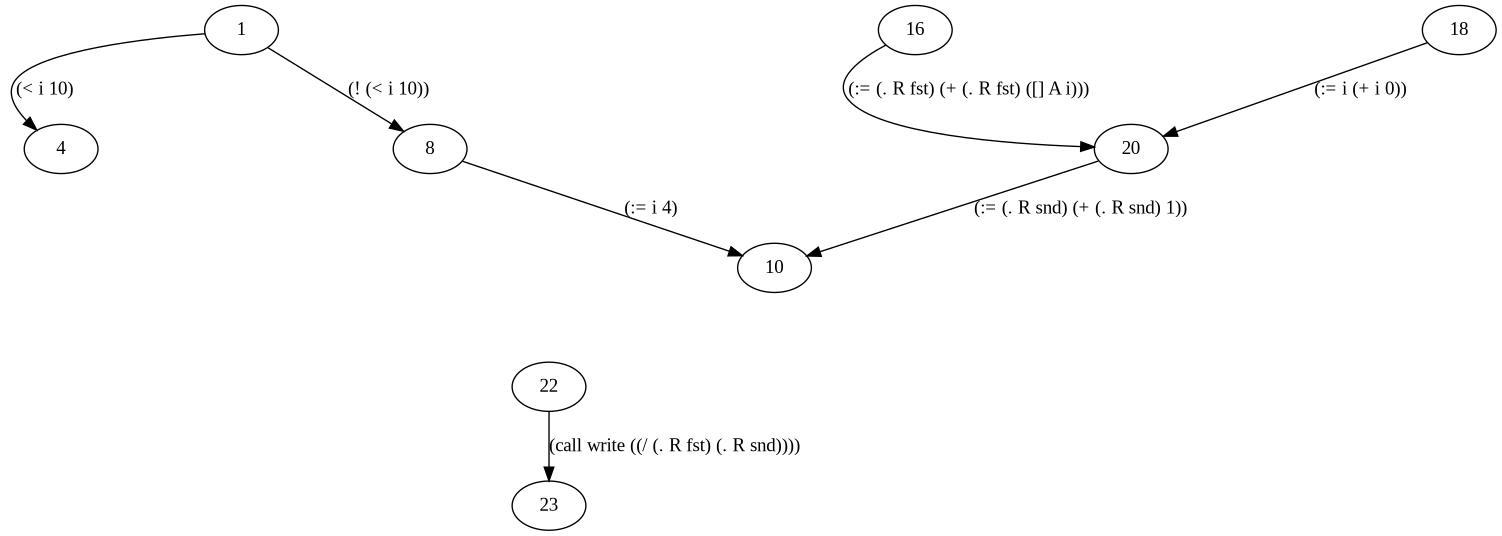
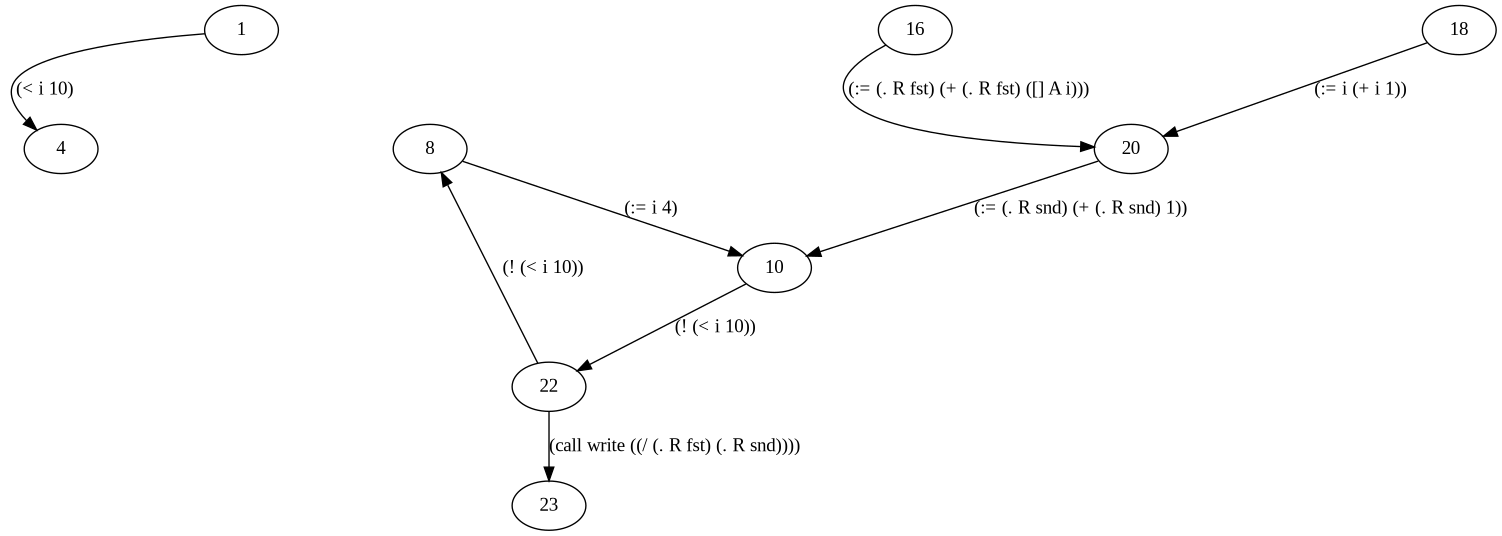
(330, 86) -> (493, 274)
(1361, 90) -> (1361, 90)
none -> (668, 324)
